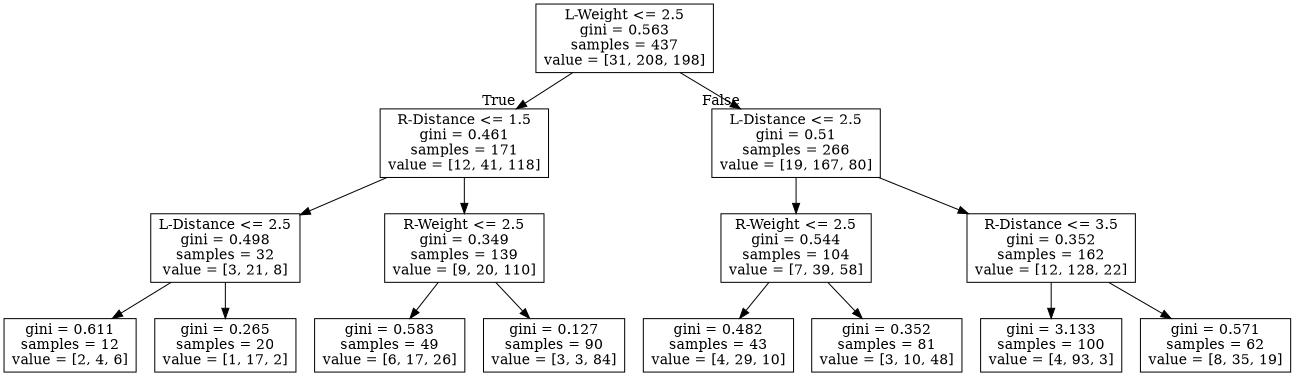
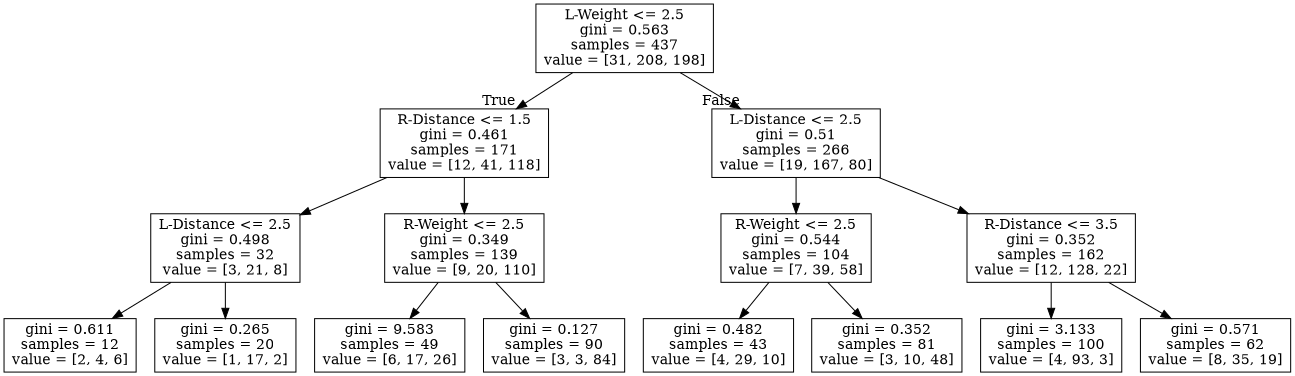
(390, 345) -> (390, 345)
